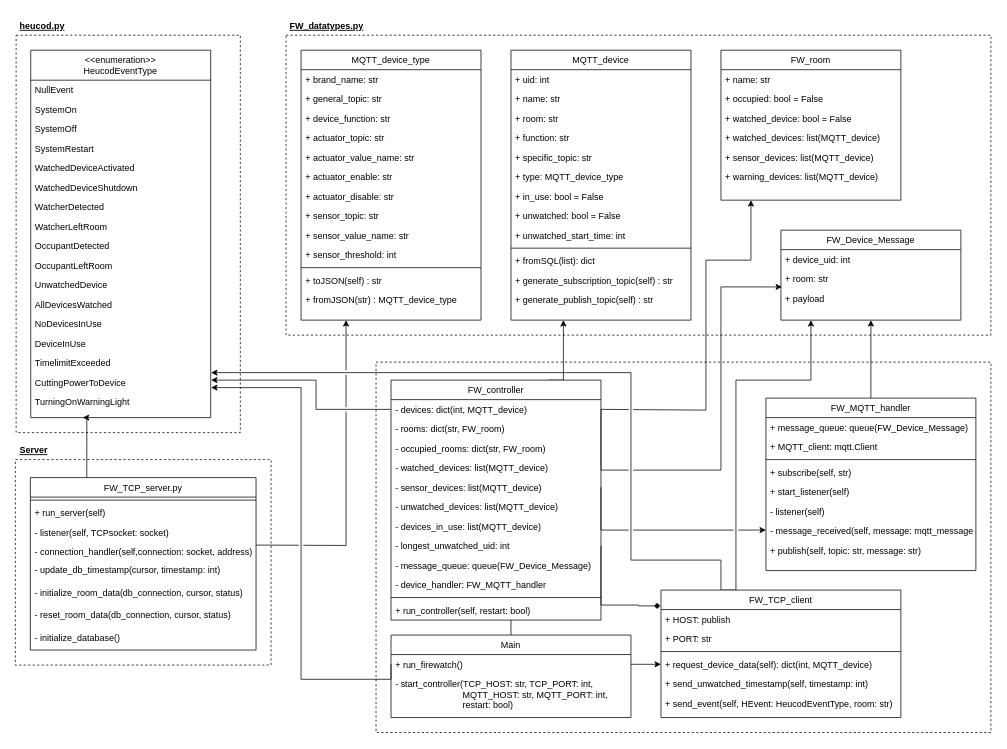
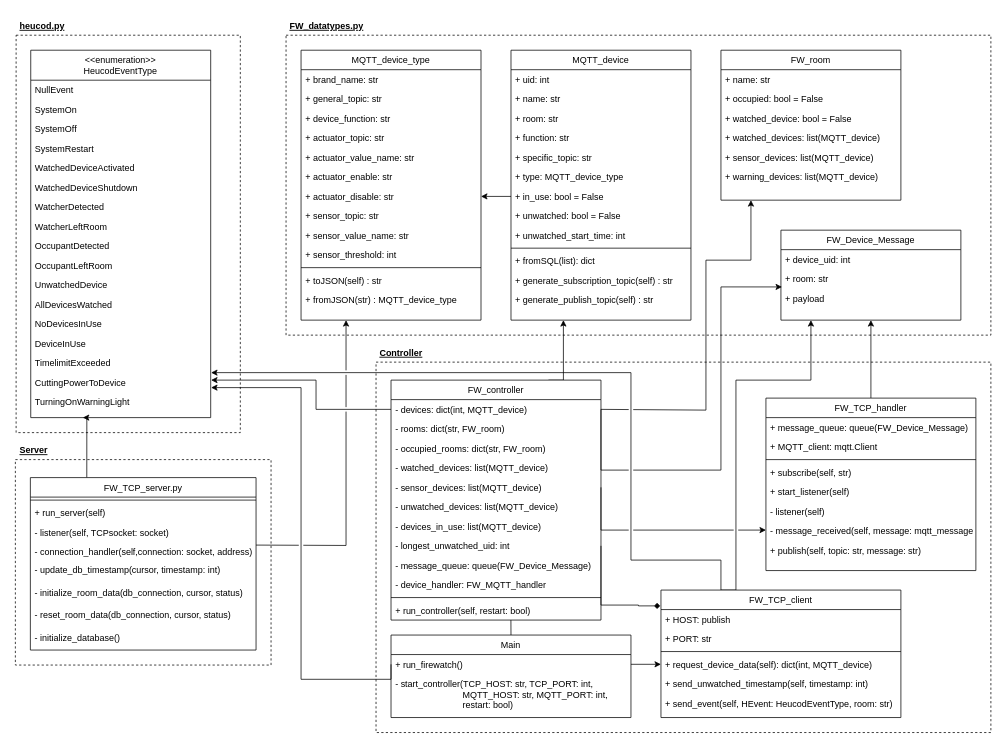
none -> (498, 196)
none -> (406, 352)
(871, 408) -> (871, 408)
